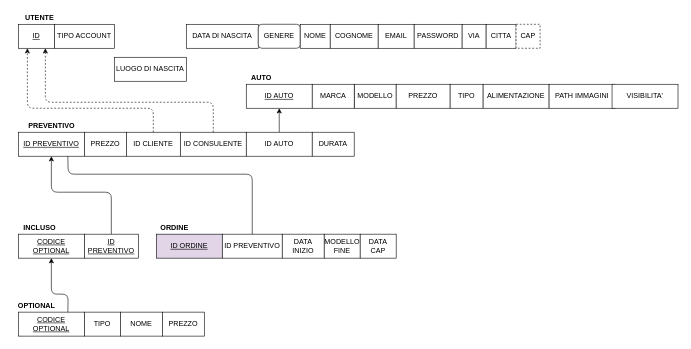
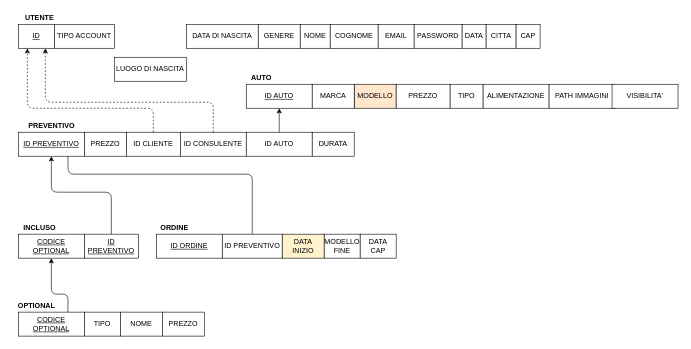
(279, 36) -> (279, 36)
(474, 36) -> (474, 36)
(528, 36) -> (528, 36)
(375, 96) -> (375, 96)
(189, 246) -> (189, 246)
(303, 246) -> (303, 246)
